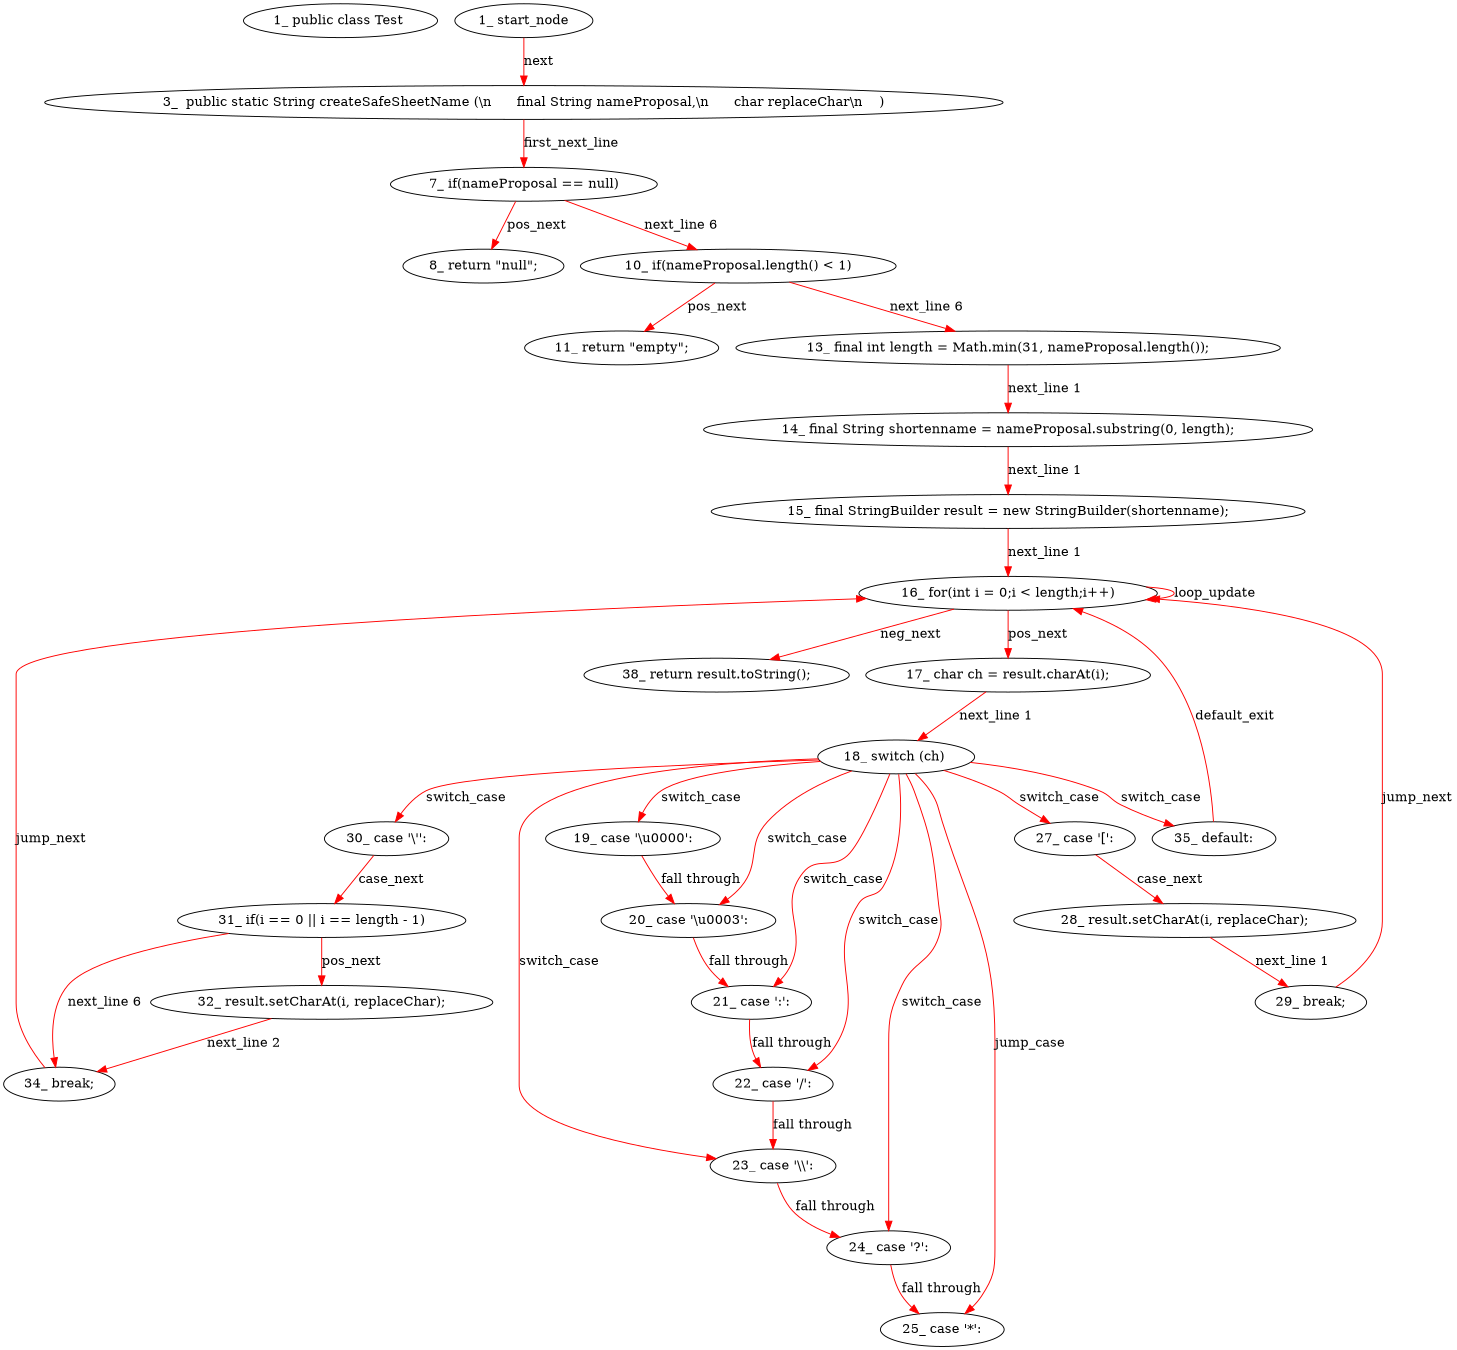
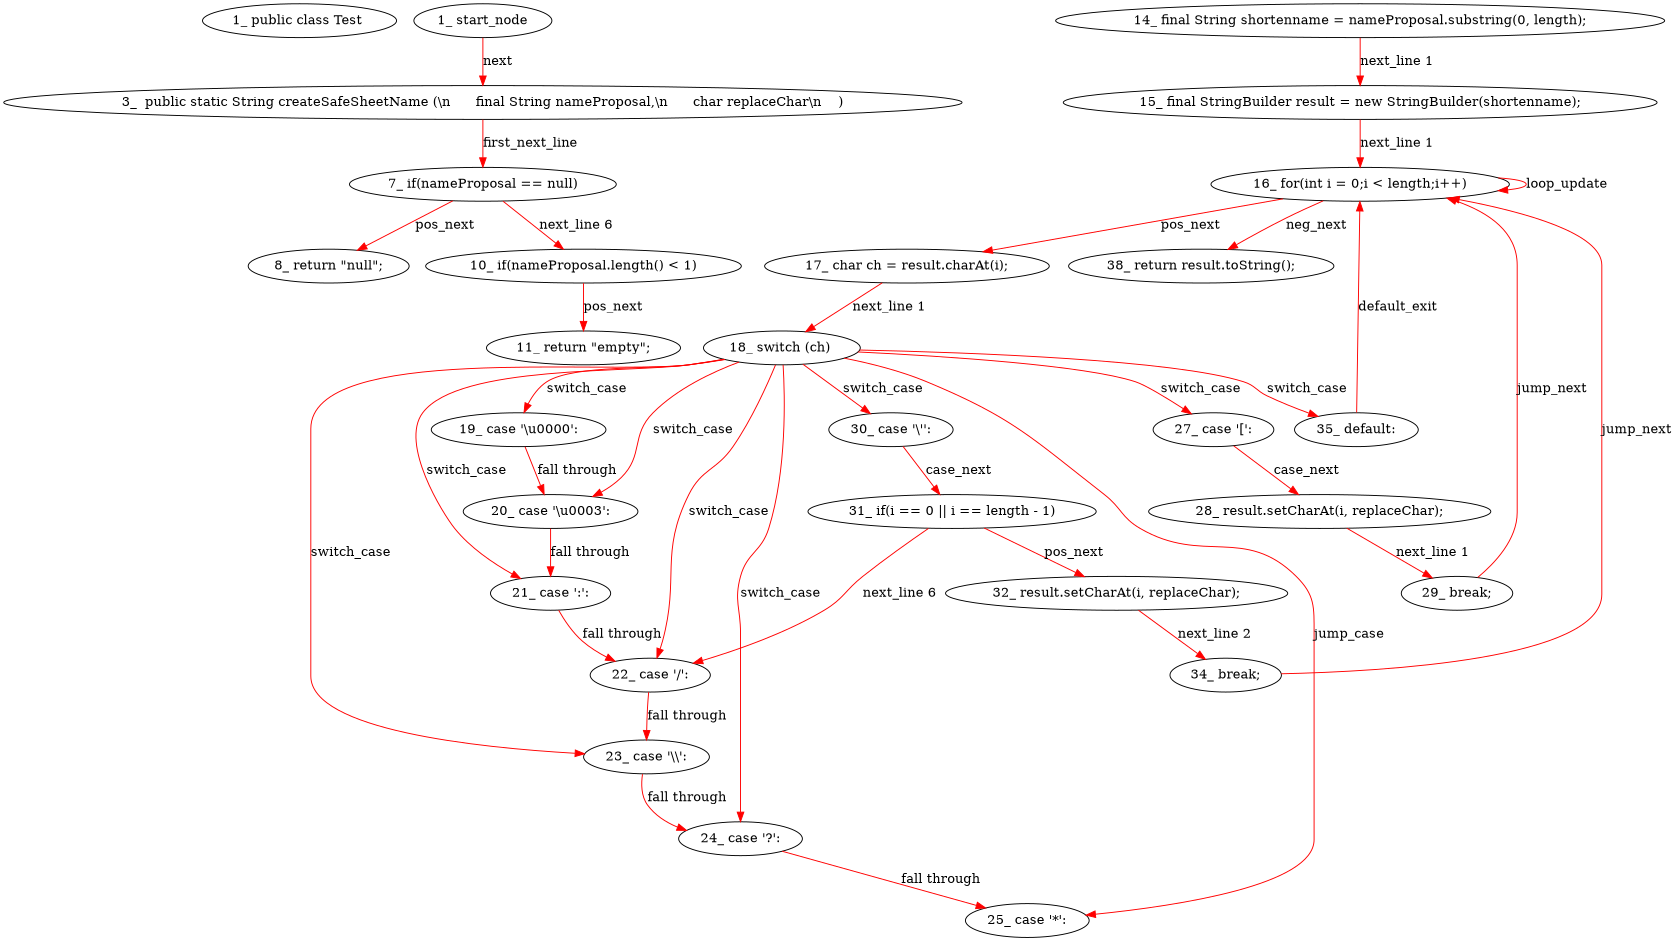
(1008, 348) -> none
(109, 962) -> (825, 610)
